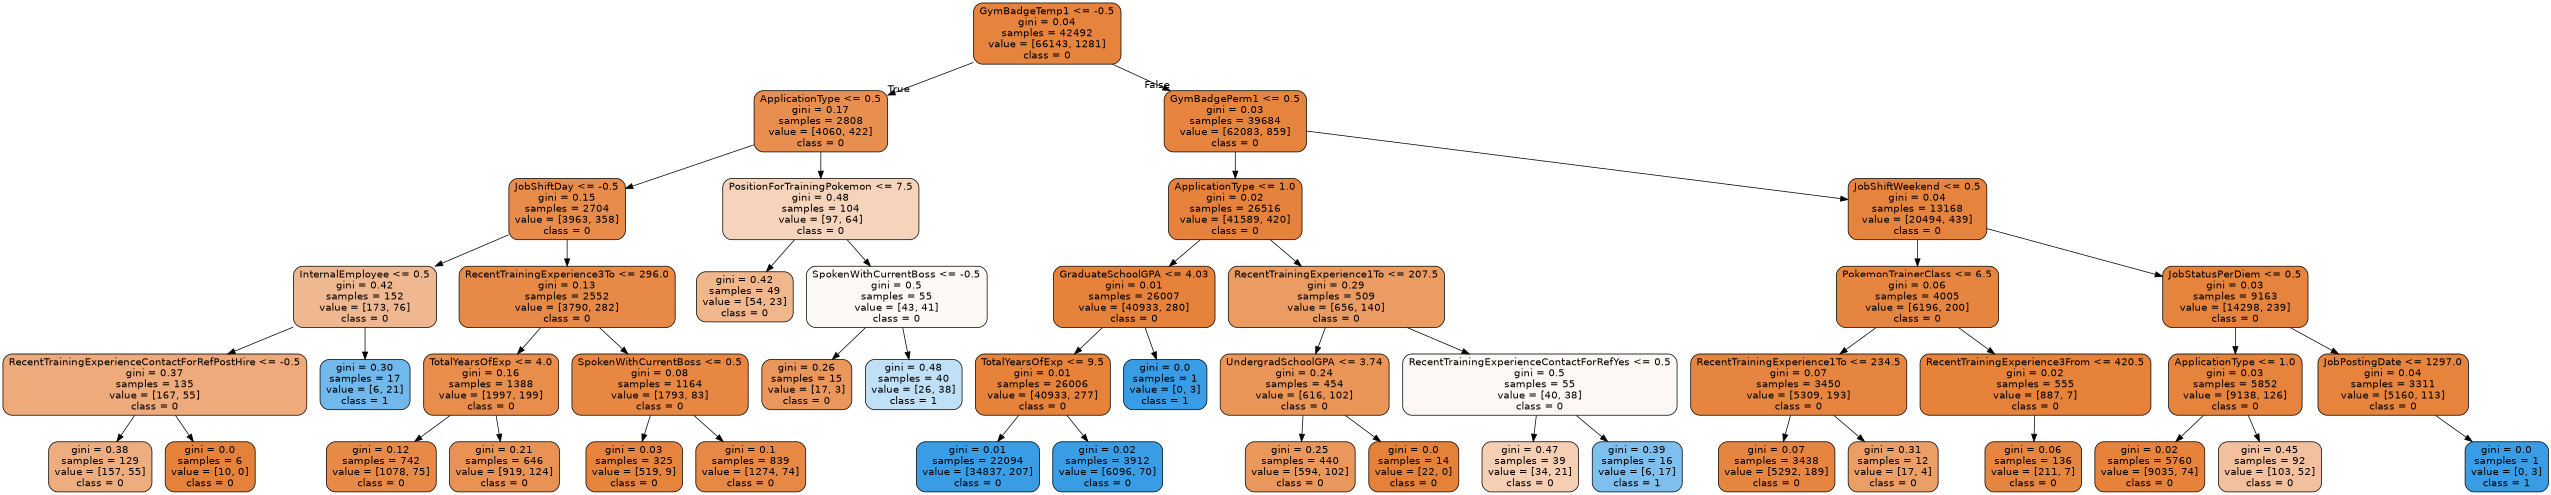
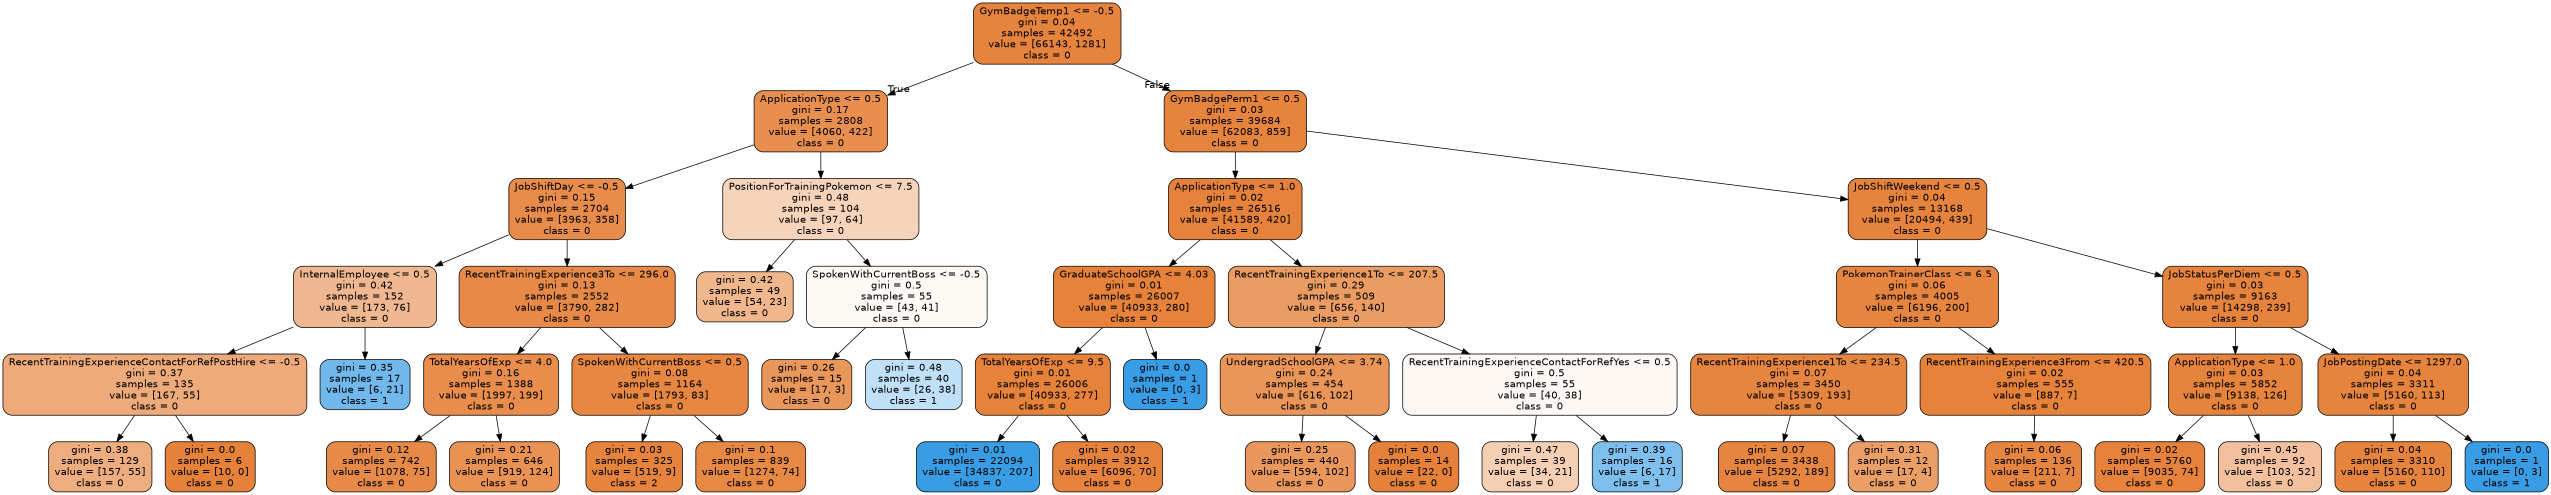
(365, 385) -> (365, 385)
(634, 467) -> (634, 467)
(1108, 467) -> (1108, 467)
none -> (2393, 467)
